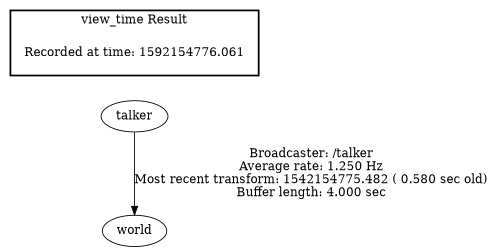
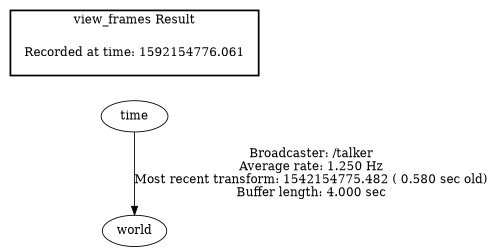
(135, 20) -> (135, 20)
(135, 116) -> (135, 116)
